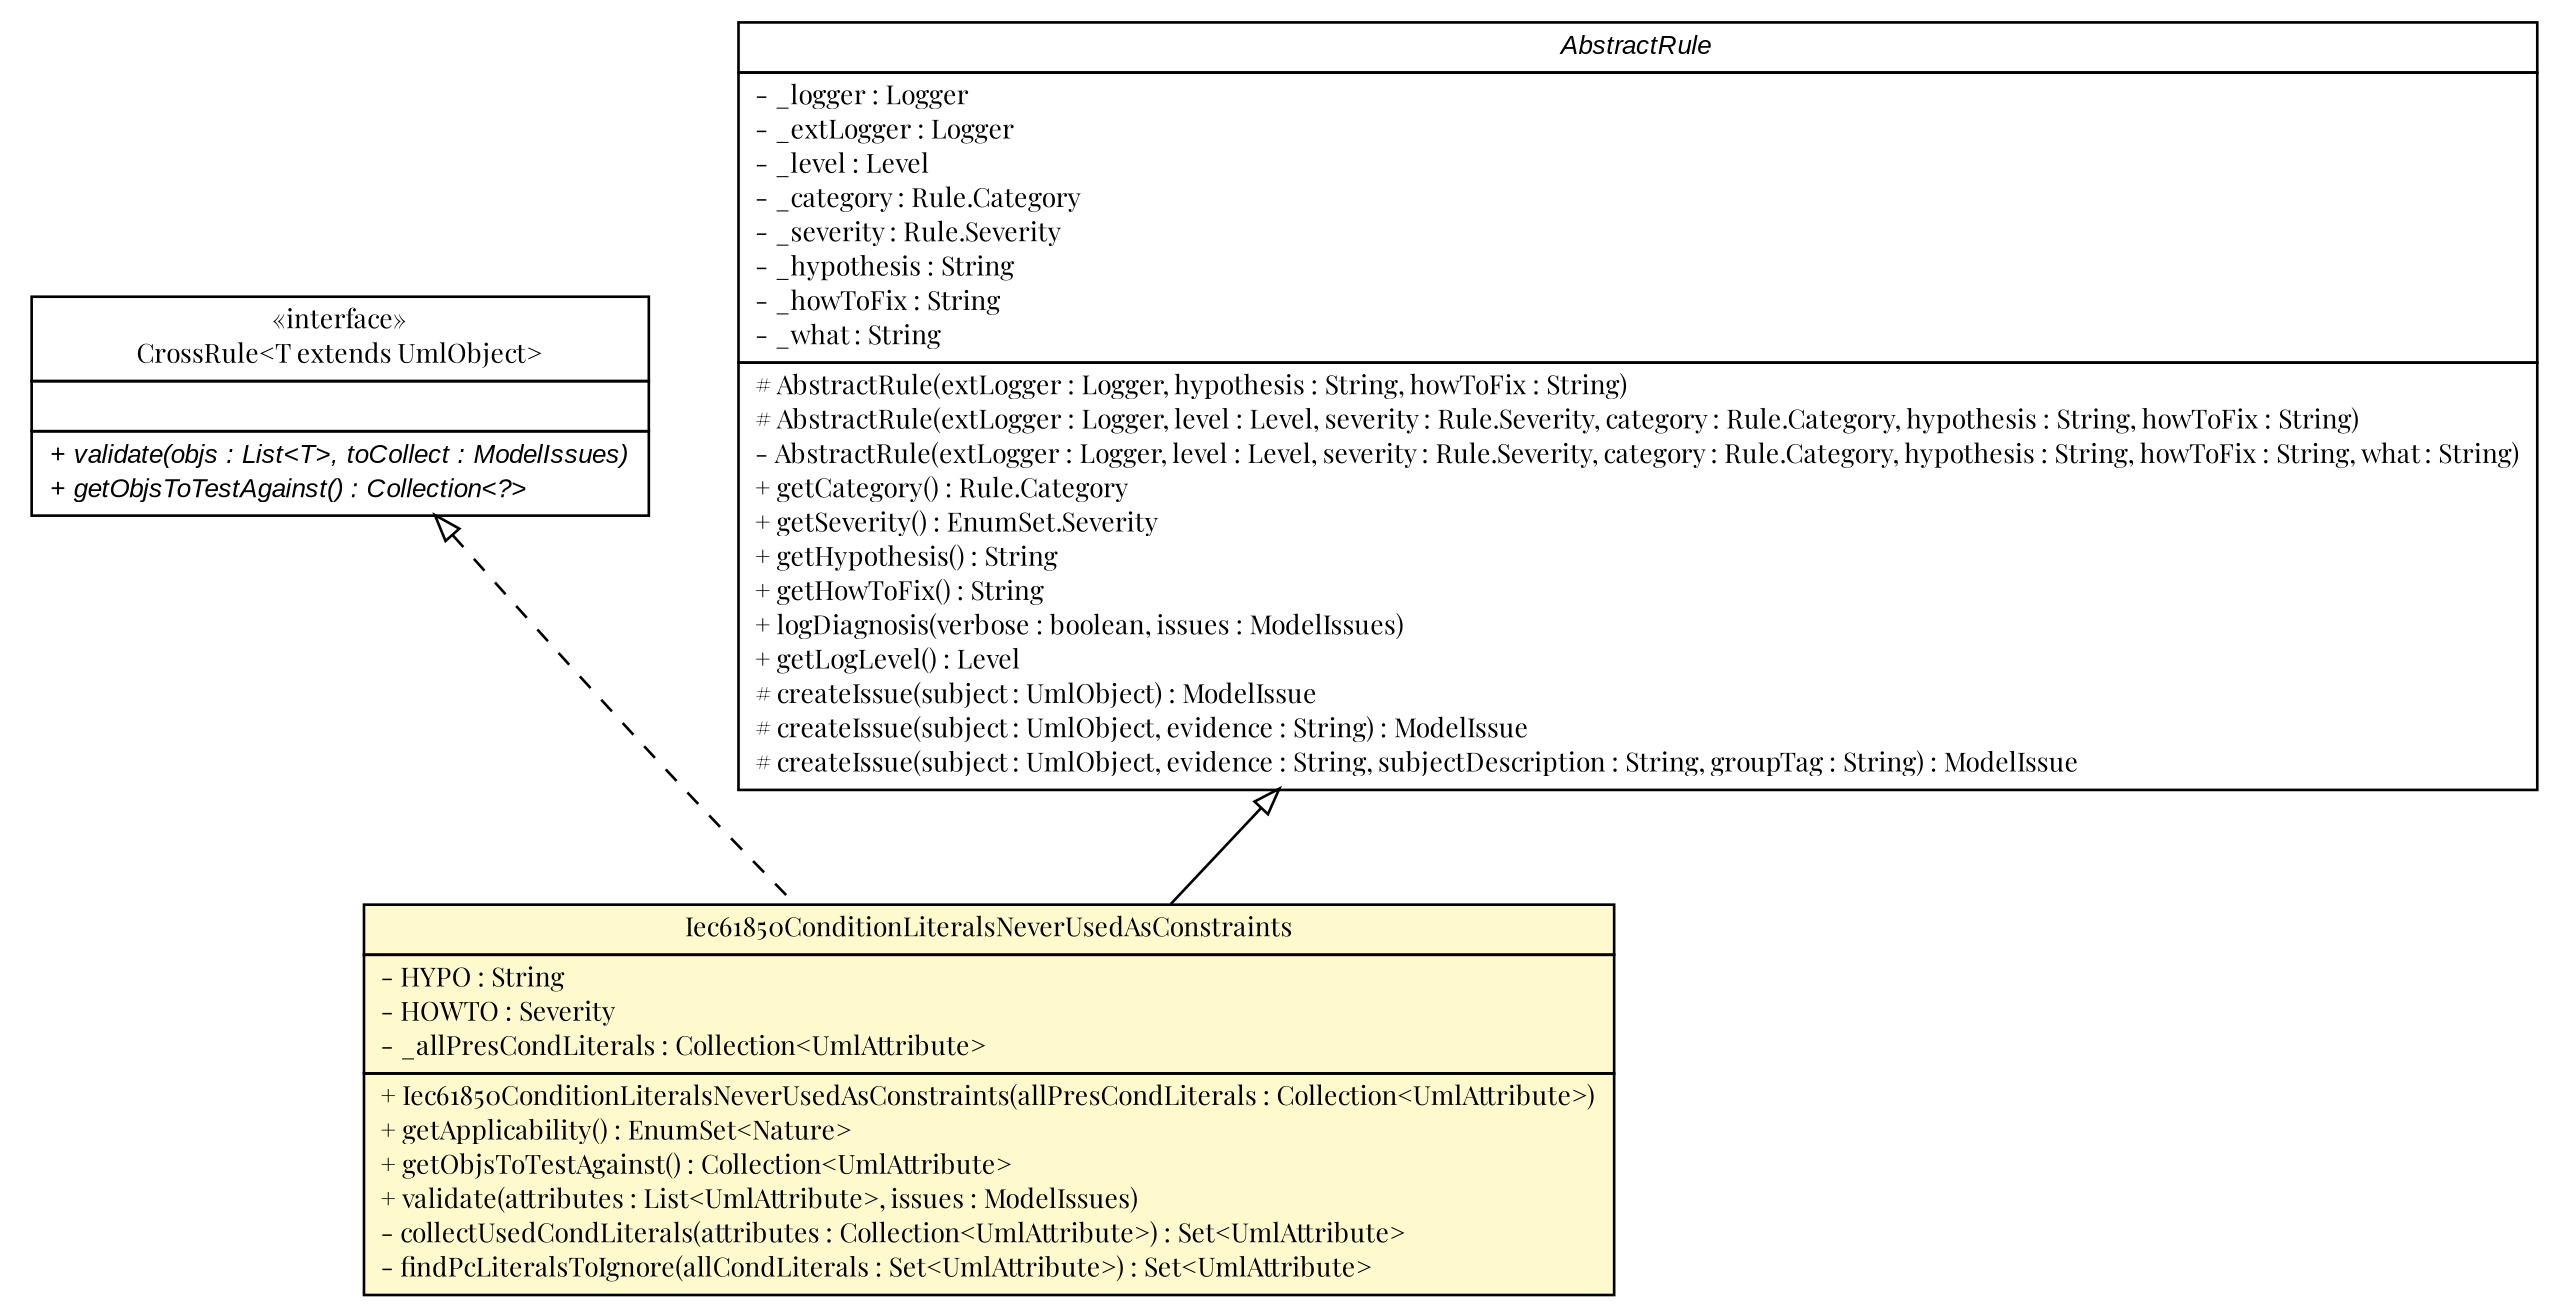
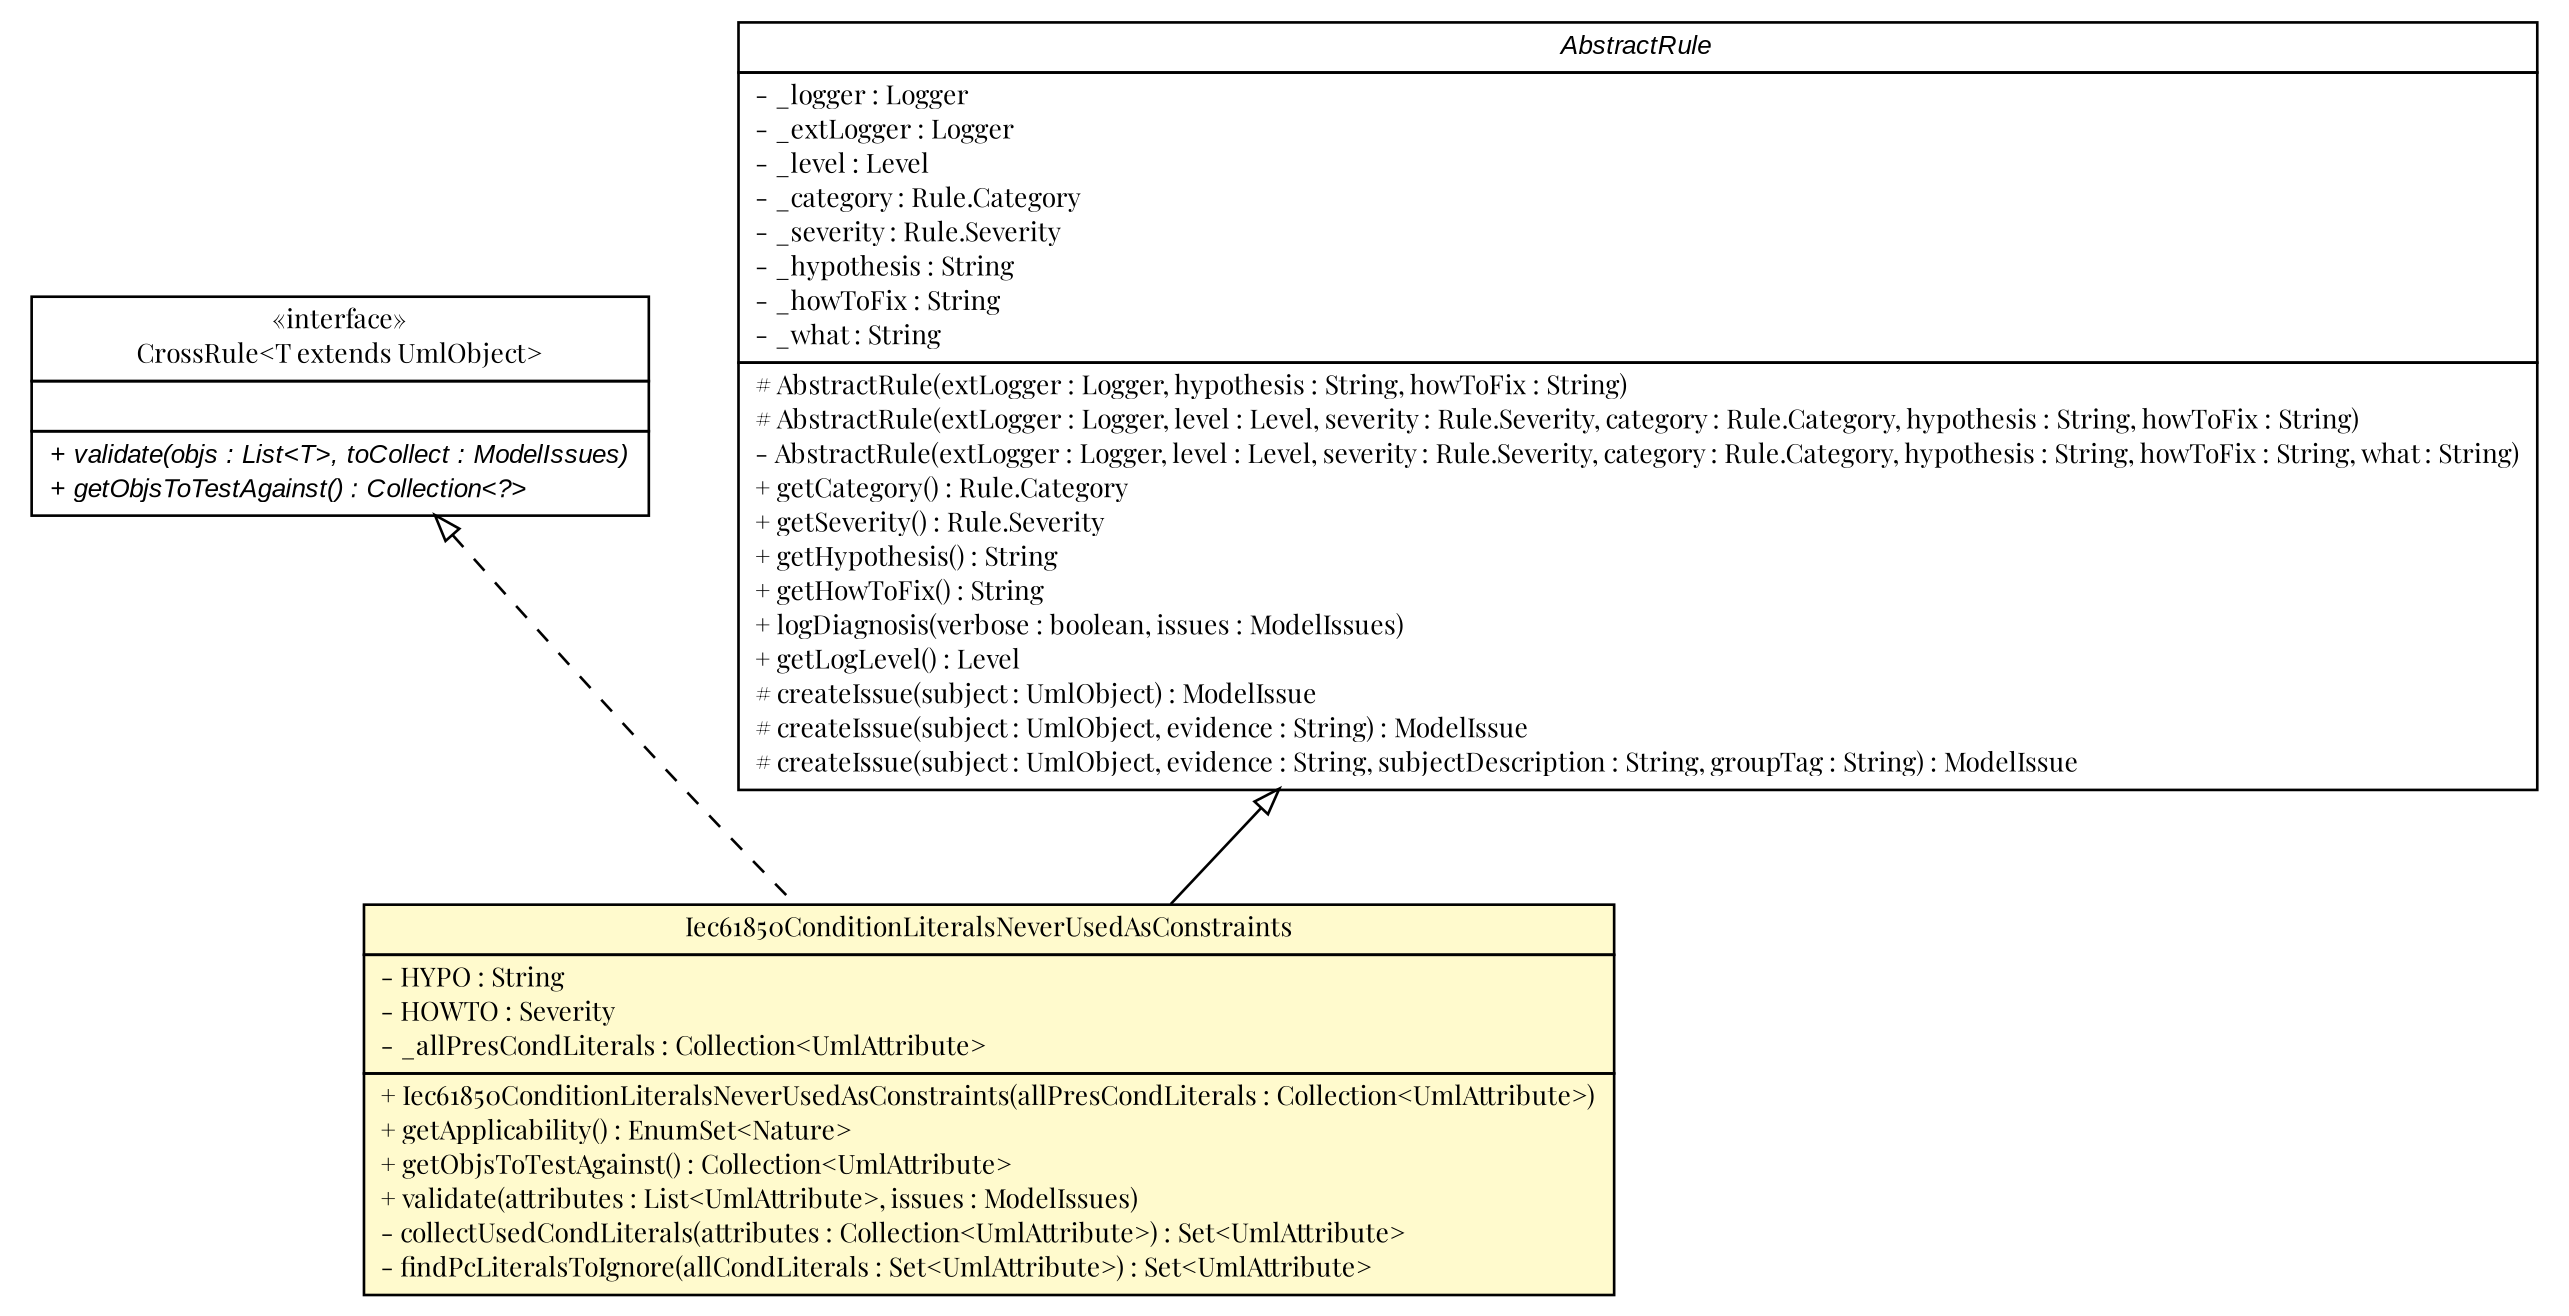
(956, 524) -> (930, 524)
